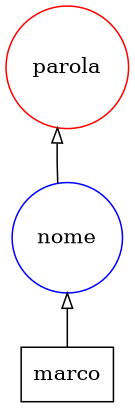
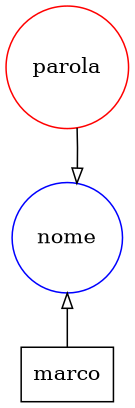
(57, 163) -> (77, 148)
